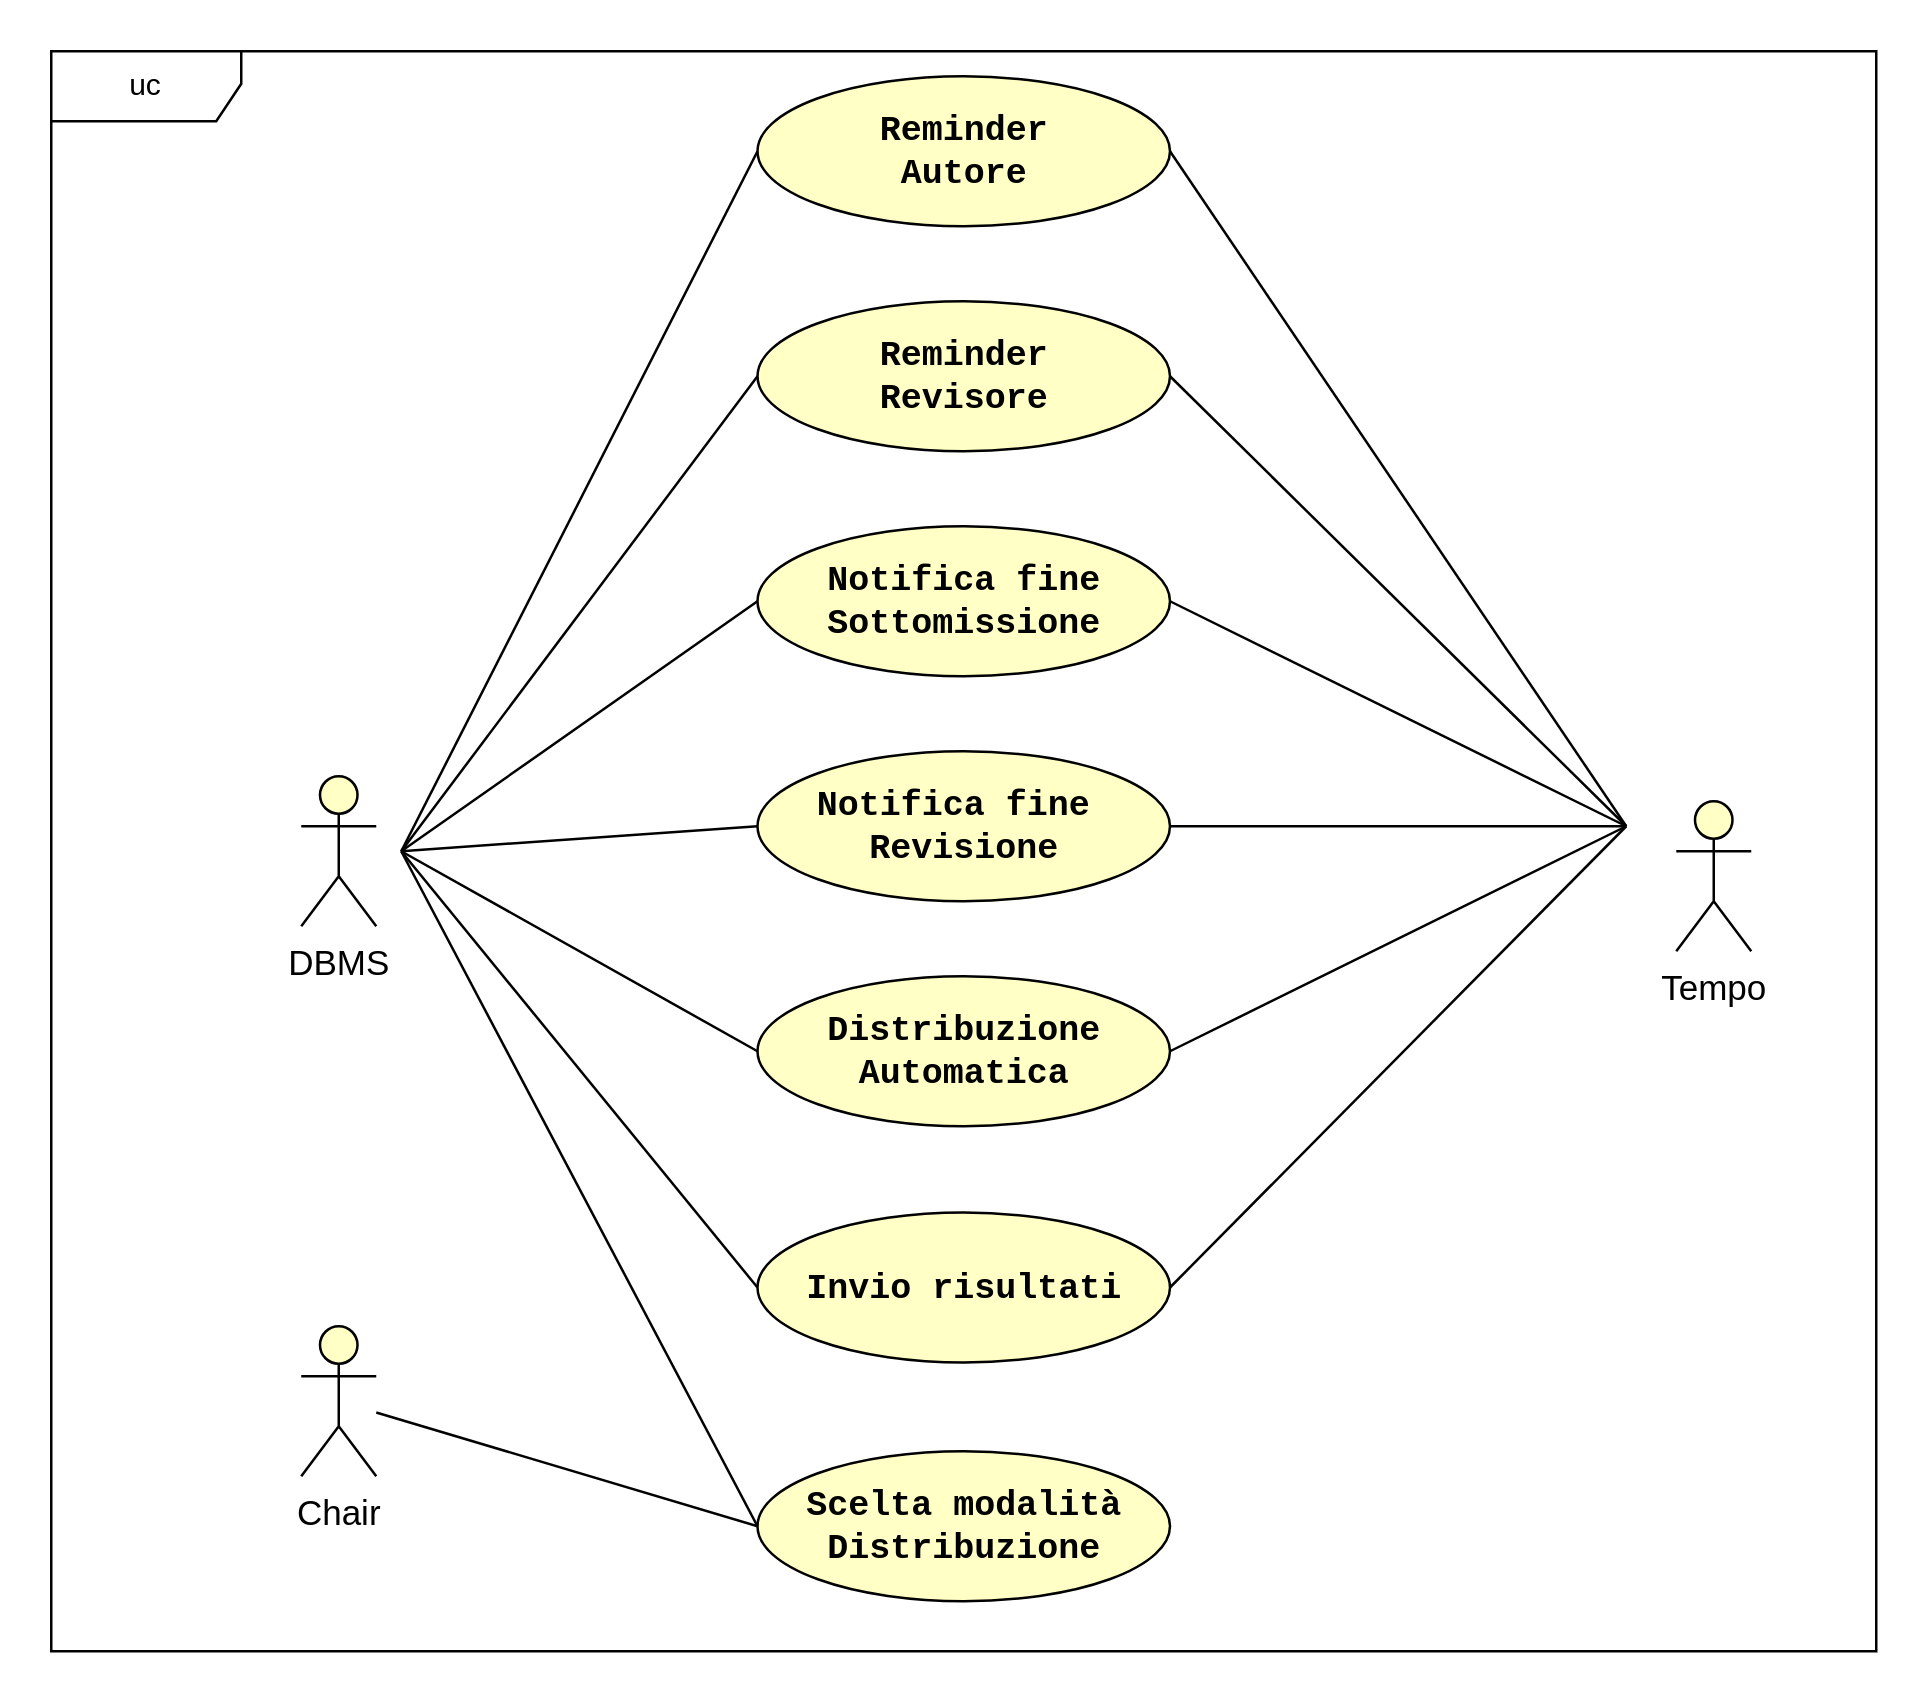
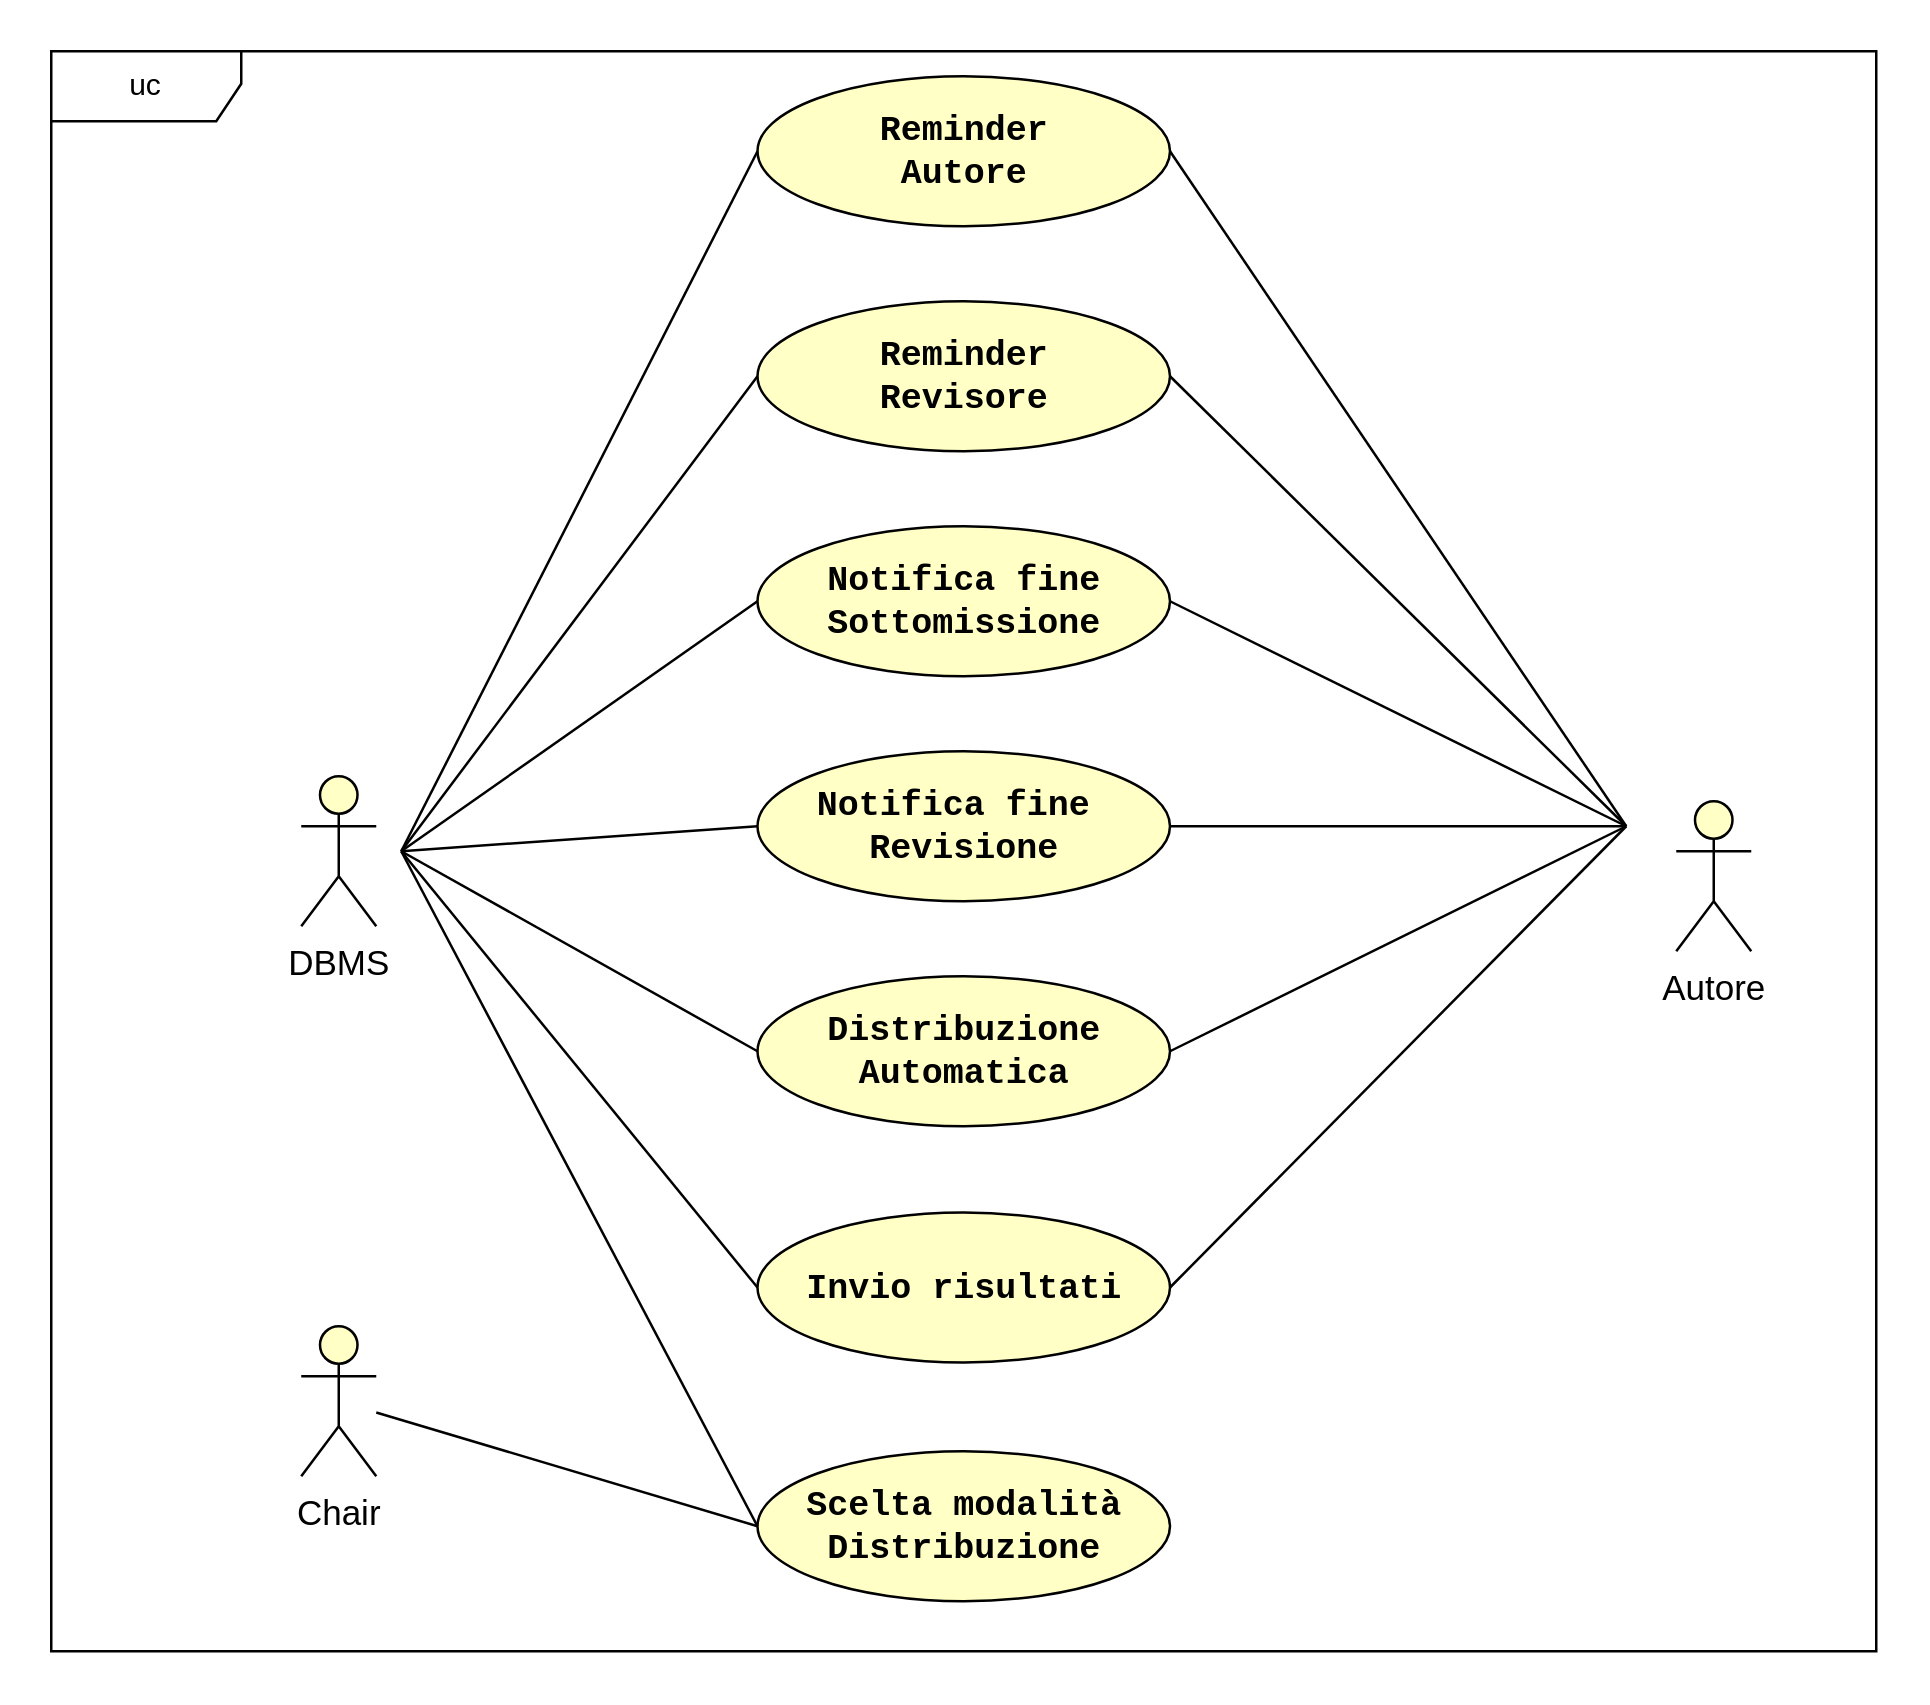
(1715, 987) -> (1715, 987)
